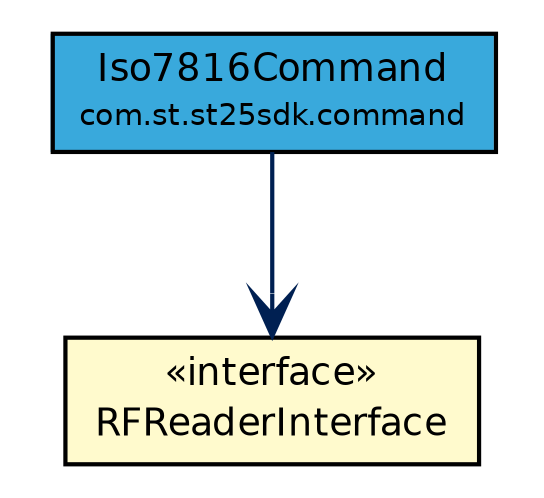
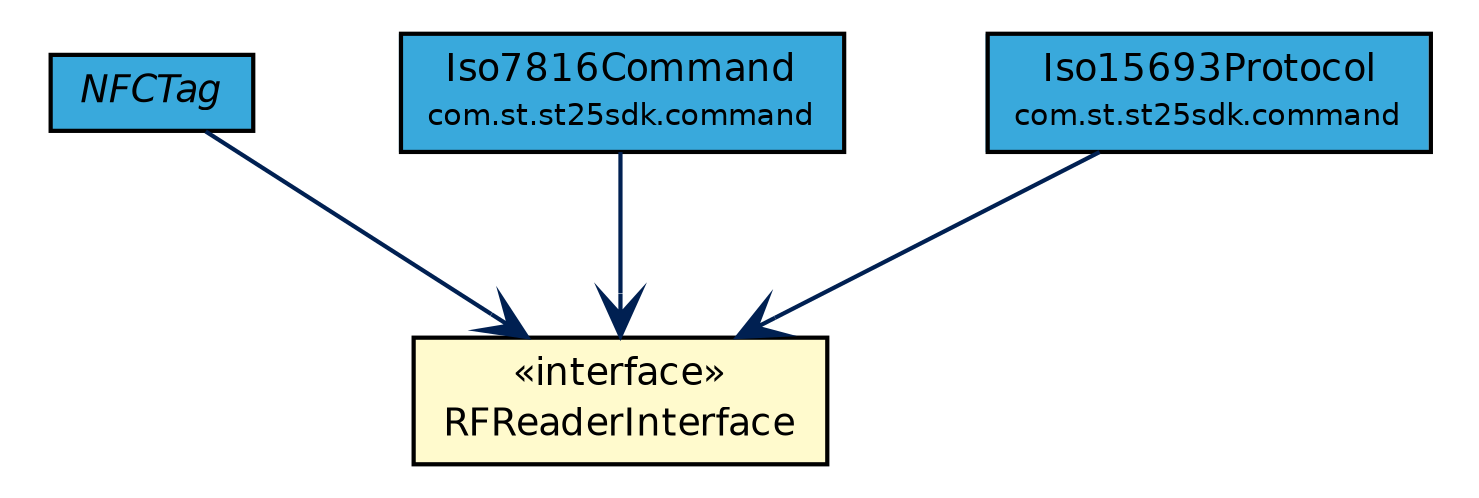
none -> (152, 93)
none -> (1207, 93)
